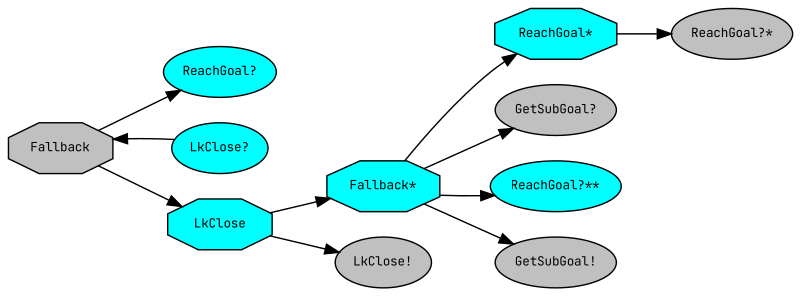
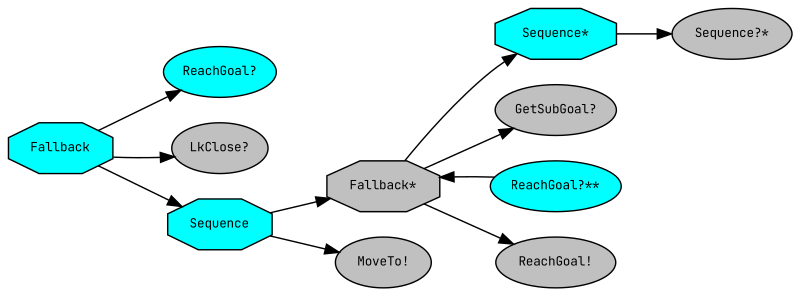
(556, 34) -> (556, 34)
(732, 34) -> (732, 34)
(151, 139) -> (137, 158)
(61, 148) -> (61, 148)
(220, 148) -> (220, 148)
(383, 186) -> (383, 186)
(460, 196) -> (475, 177)
(220, 224) -> (220, 224)
(383, 262) -> (383, 262)
(556, 262) -> (556, 262)
